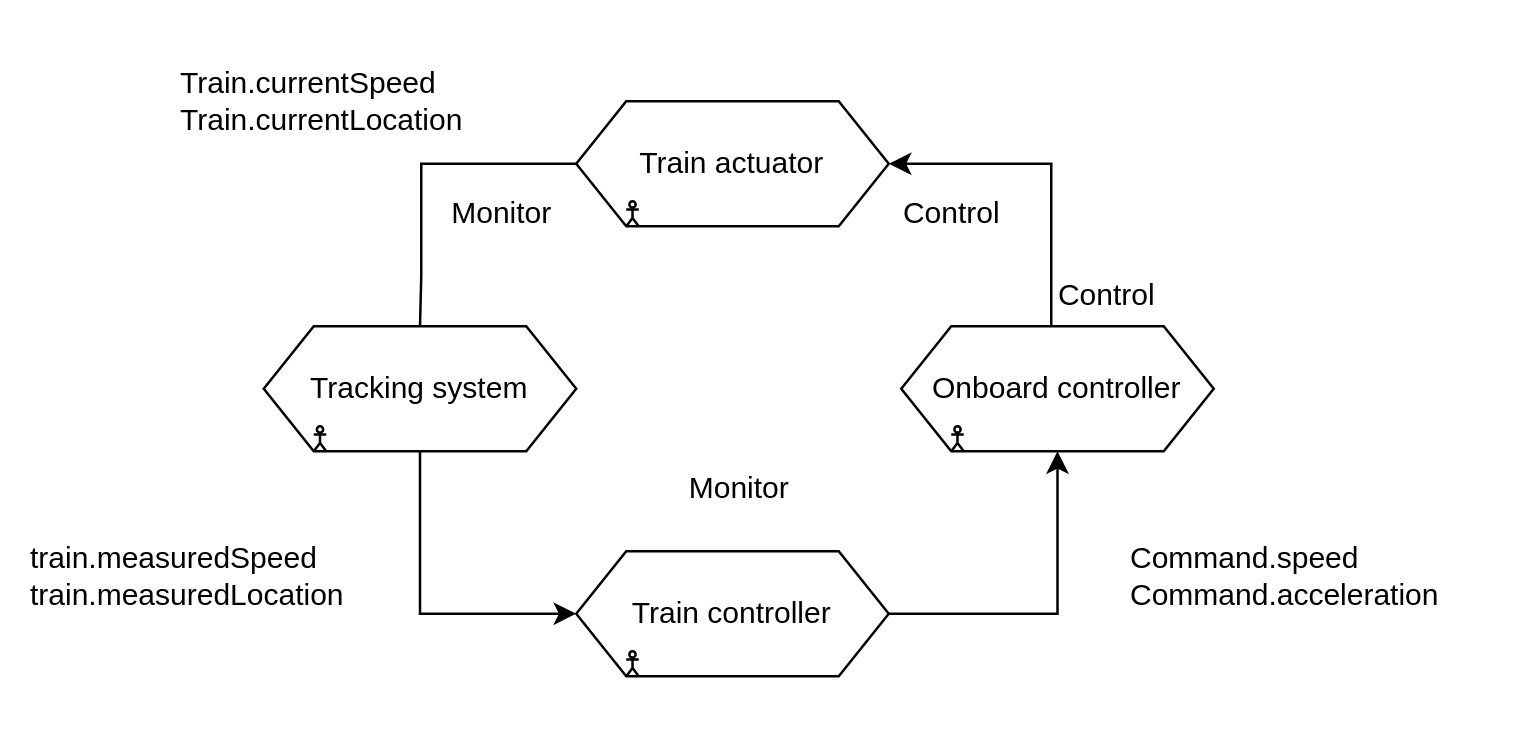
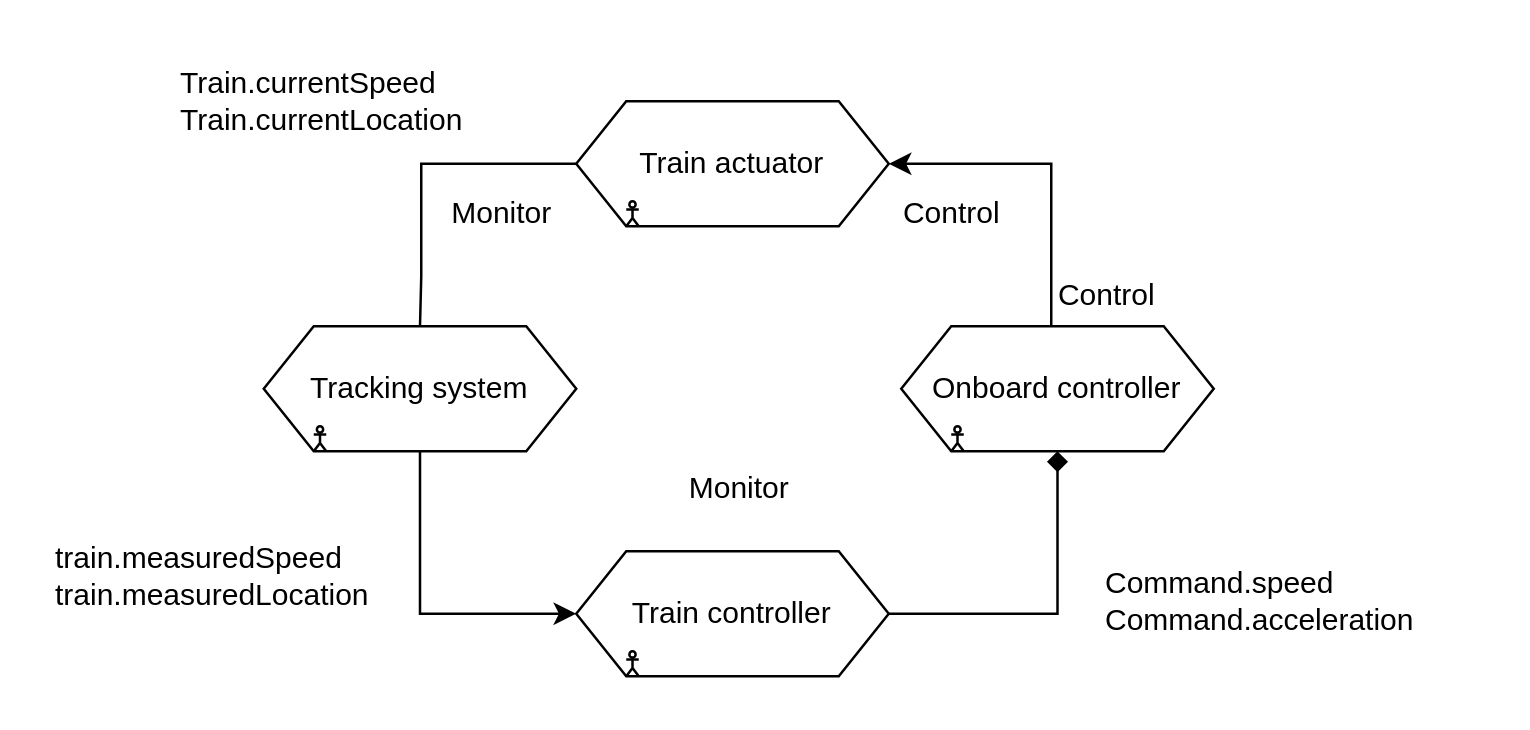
(1058, 469) -> (1058, 471)
(214, 576) -> (239, 576)
(1314, 576) -> (1289, 601)
